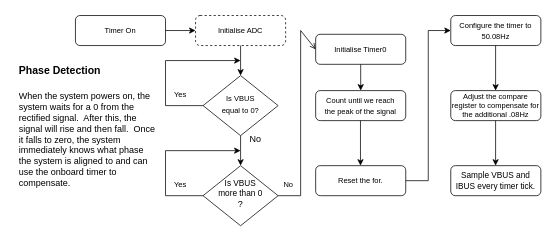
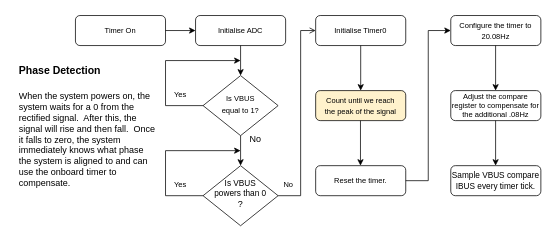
(240, 30) -> (240, 30)
(495, 30) -> (495, 30)
(360, 49) -> (360, 30)
(240, 104) -> (240, 104)
(360, 105) -> (360, 105)
(360, 180) -> (360, 180)
(495, 180) -> (495, 180)
(240, 194) -> (240, 194)
